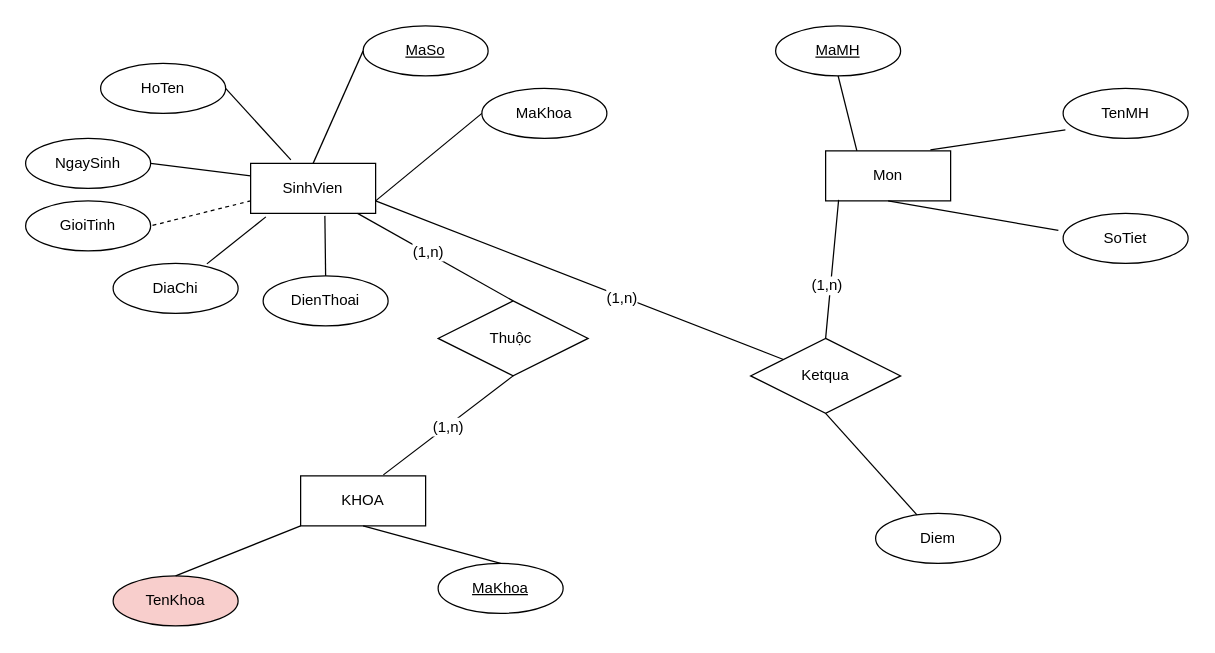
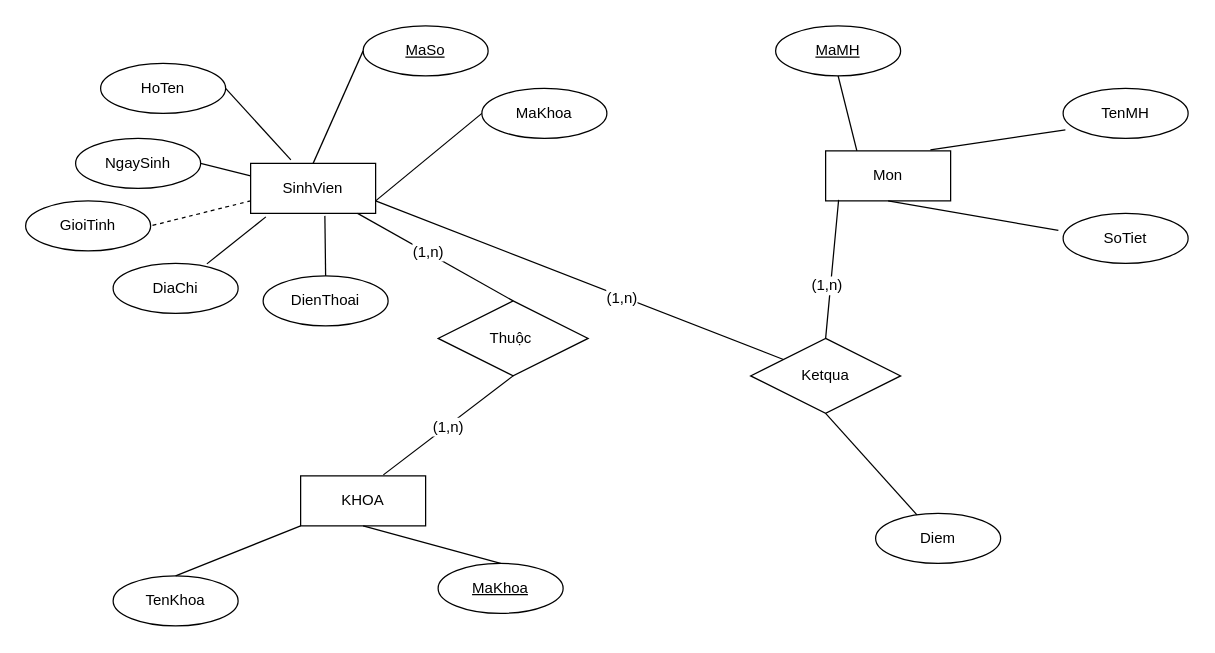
(88, 163) -> (138, 163)
(176, 601) -> (176, 601)
